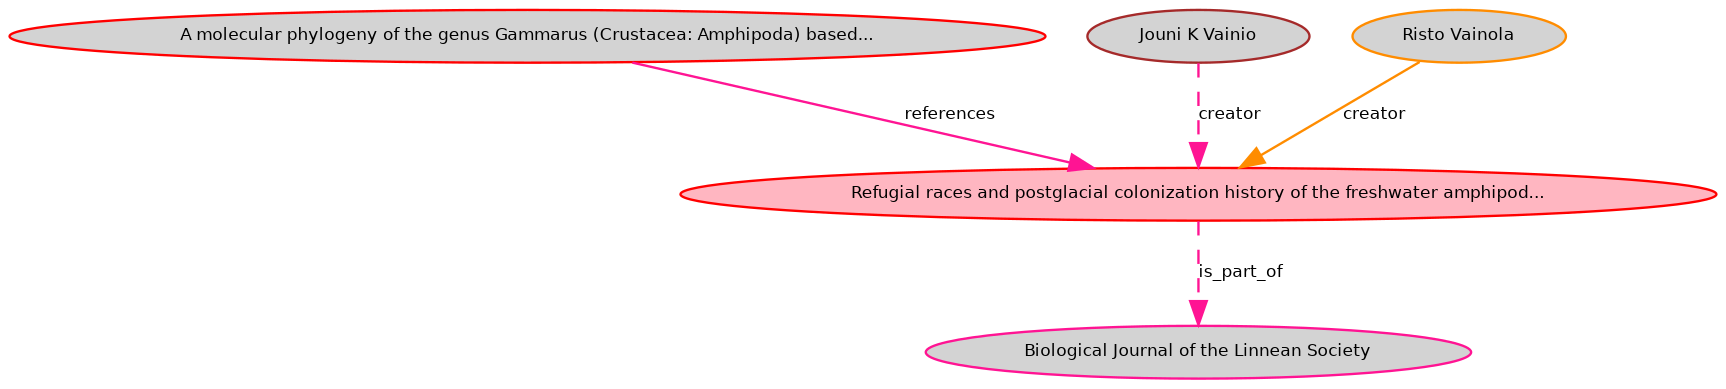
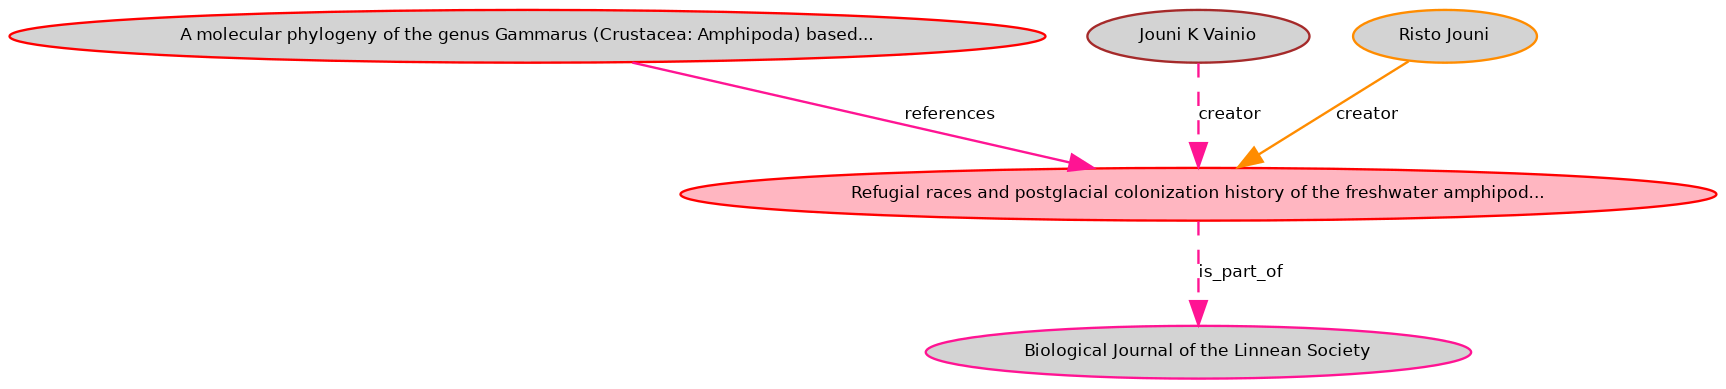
(1459, 36) -> (1445, 36)
